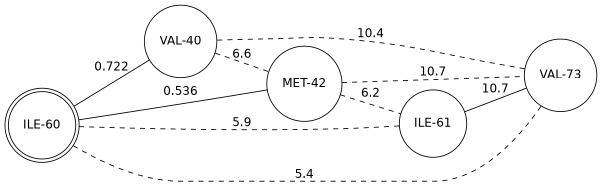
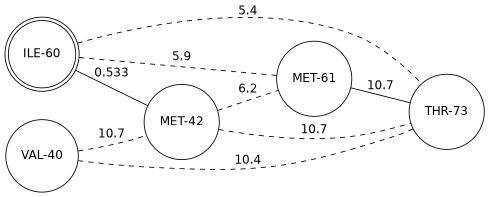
(242, 55) -> (112, 134)
(561, 75) -> (447, 112)
(112, 83) -> none
(181, 92) -> (112, 73)
(433, 124) -> (314, 79)
